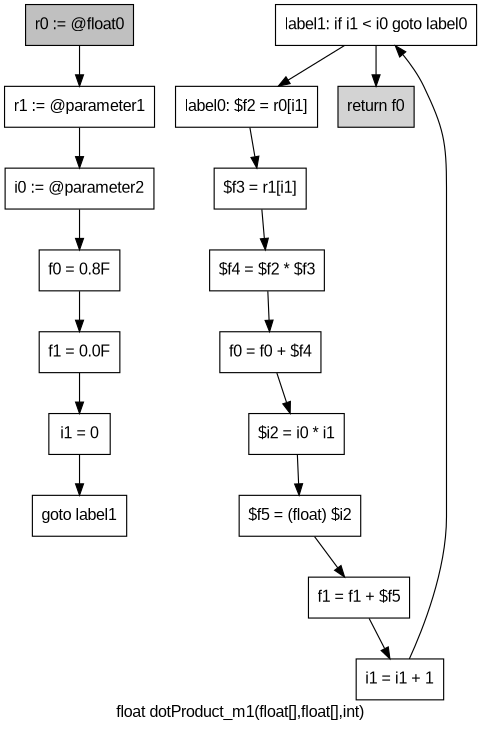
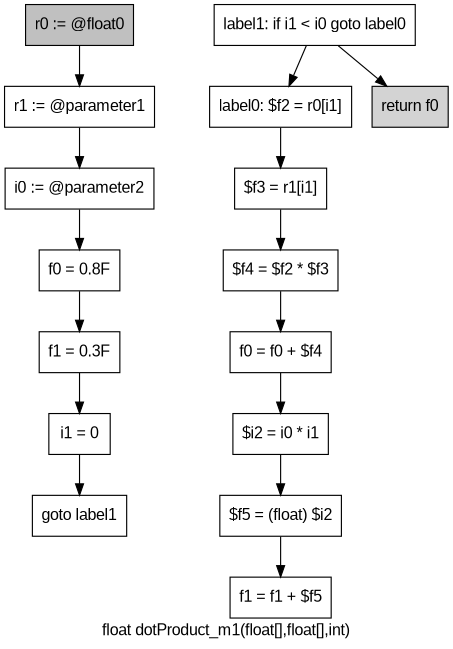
(80, 352) -> (80, 352)
(400, 679) -> none
